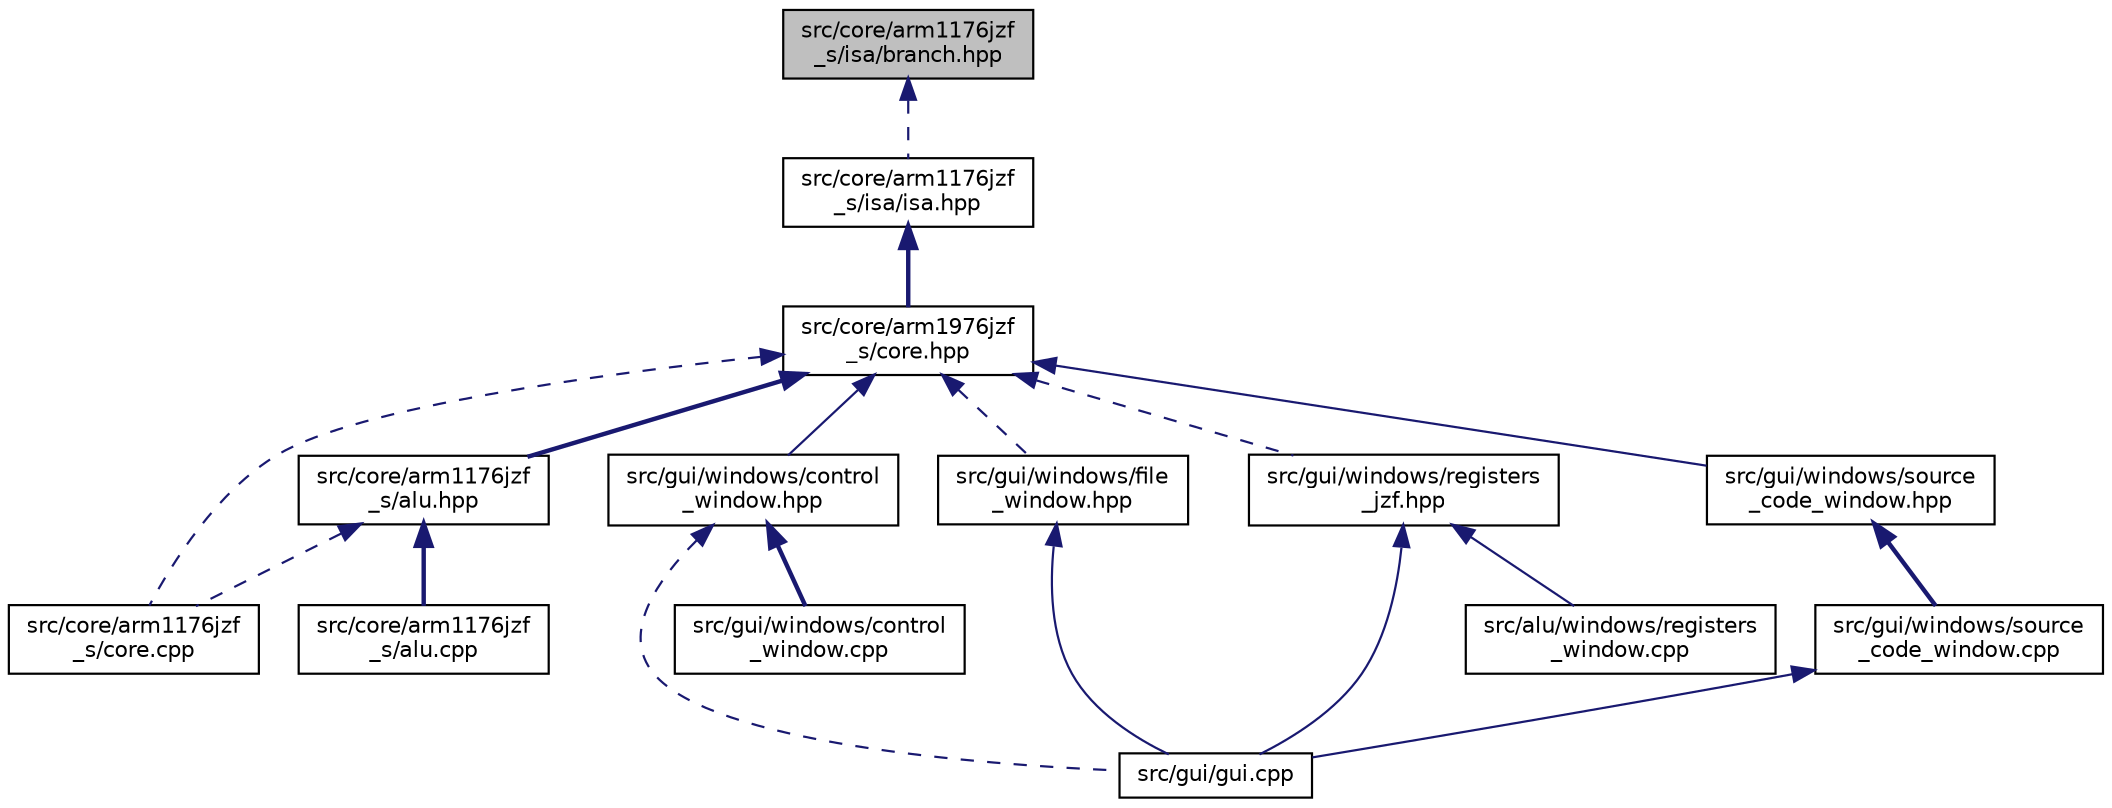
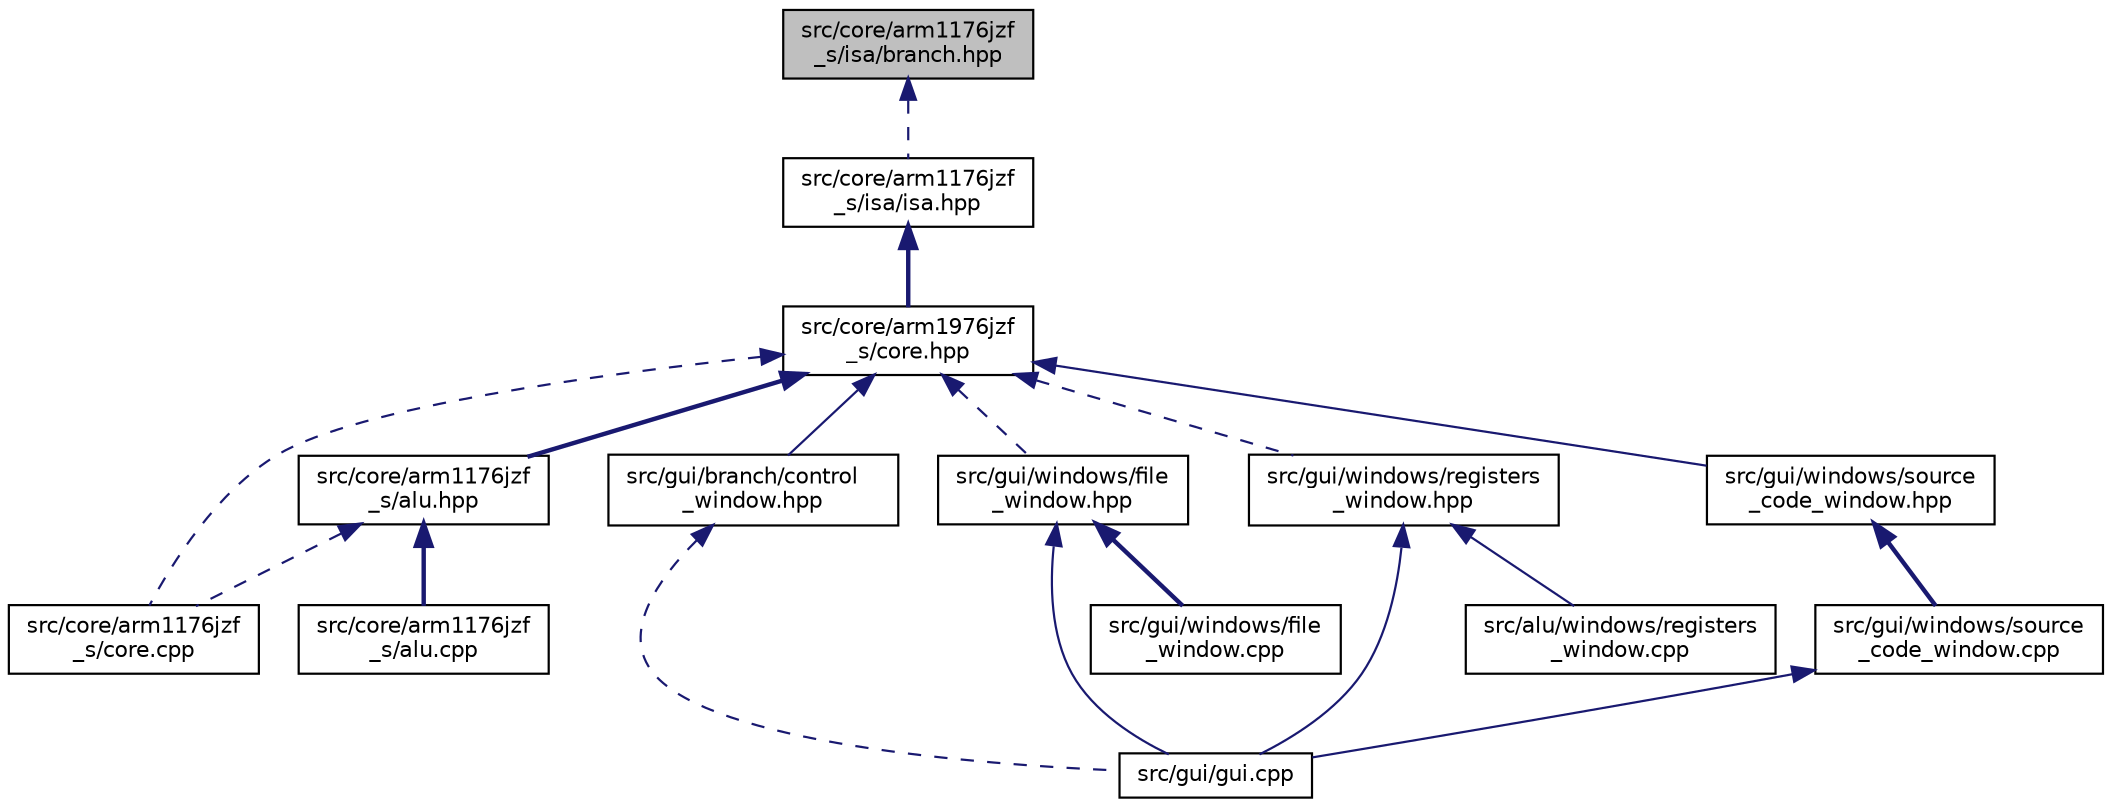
(753, 490) -> (753, 490)
(1404, 490) -> (1404, 490)
(820, 639) -> none
none -> (1216, 639)
